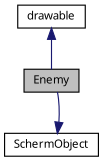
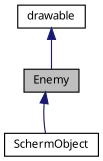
(59, 107) -> (44, 119)
